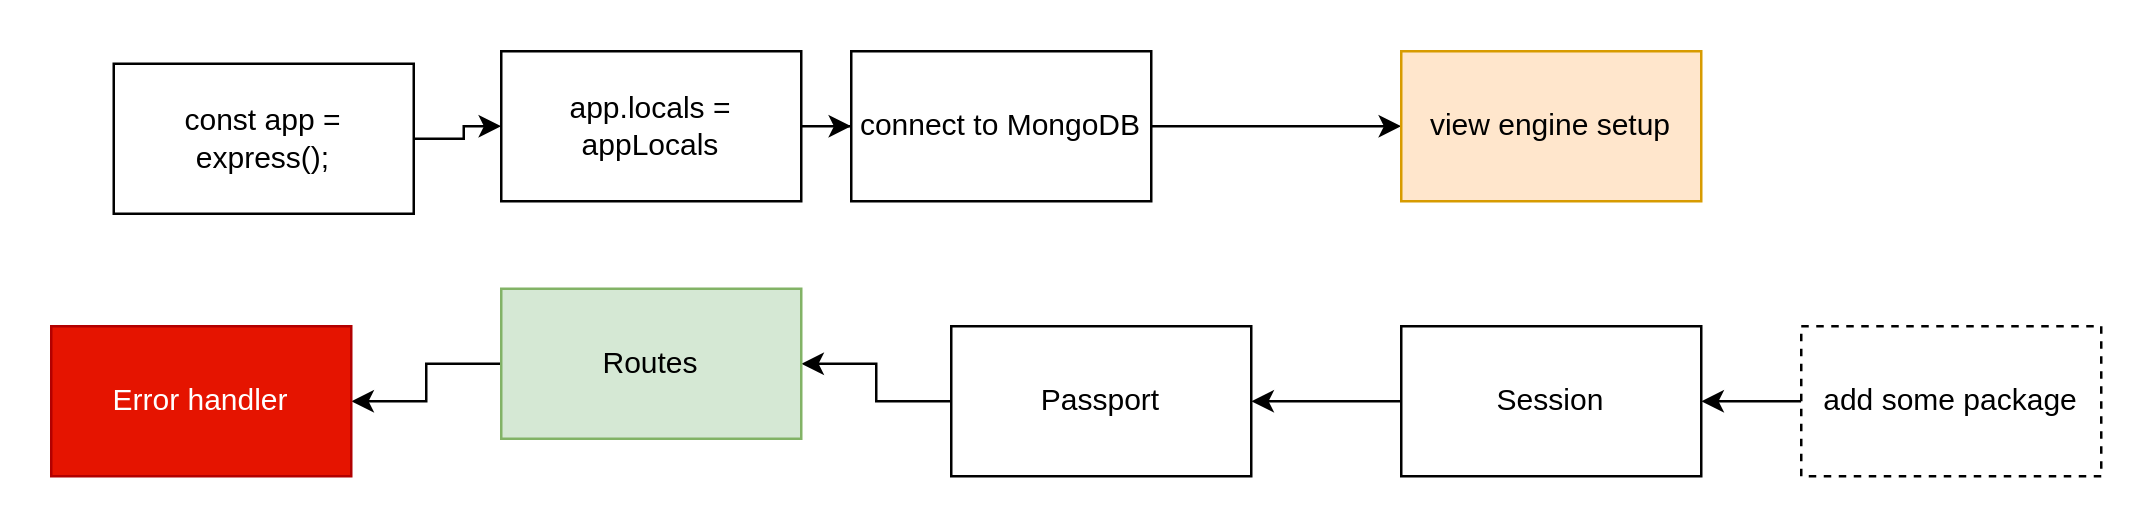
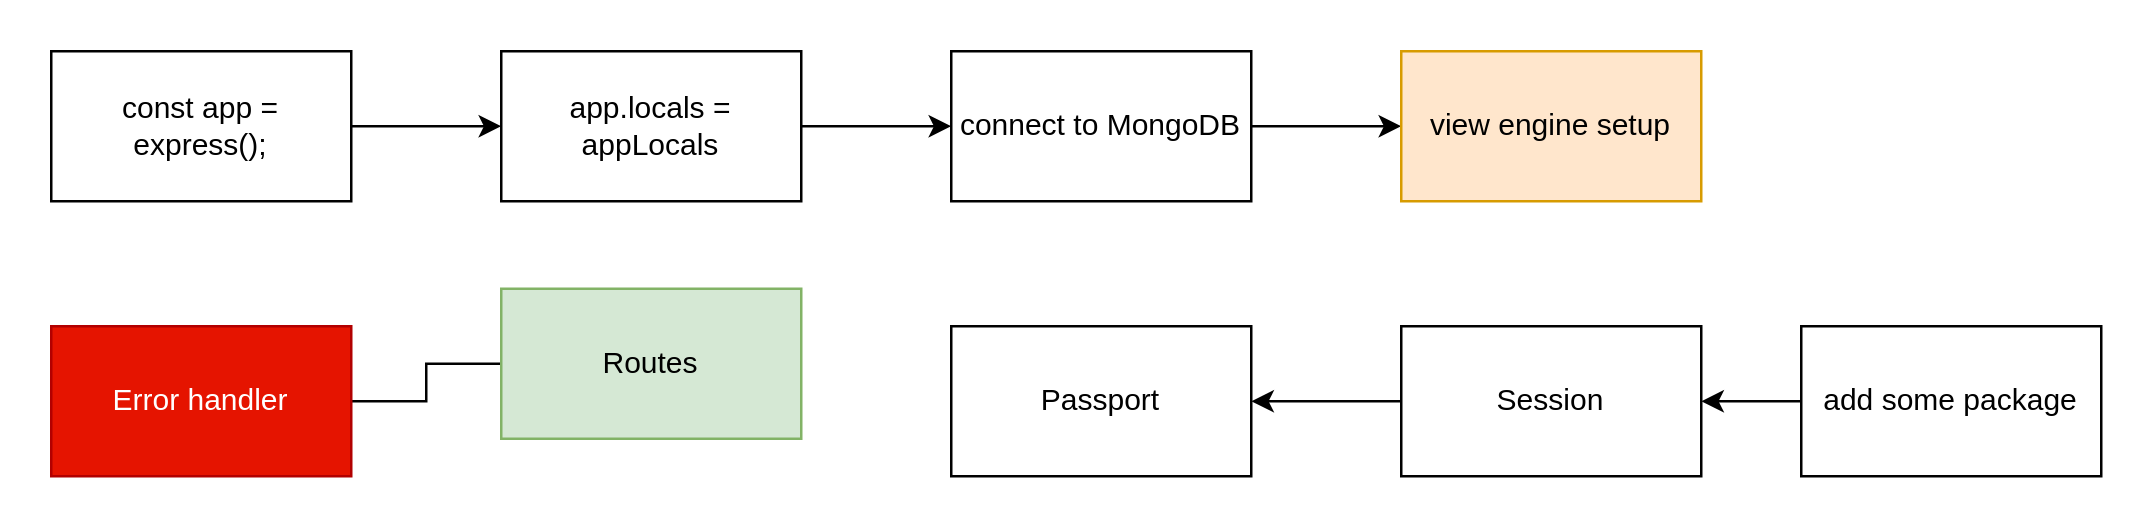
(1001, 126) -> (1101, 126)
(264, 139) -> (201, 126)
(876, 391) -> none
(369, 401) -> (362, 401)
(1951, 401) -> (1951, 401)
